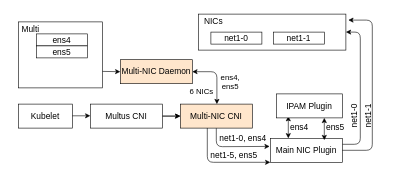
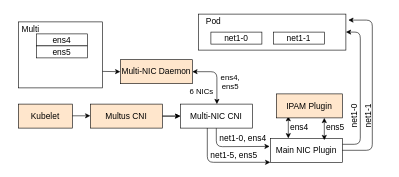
(214, 21) -> (214, 21)
(309, 106) -> (309, 106)
(45, 116) -> (45, 116)
(126, 116) -> (126, 116)
(216, 116) -> (216, 116)
